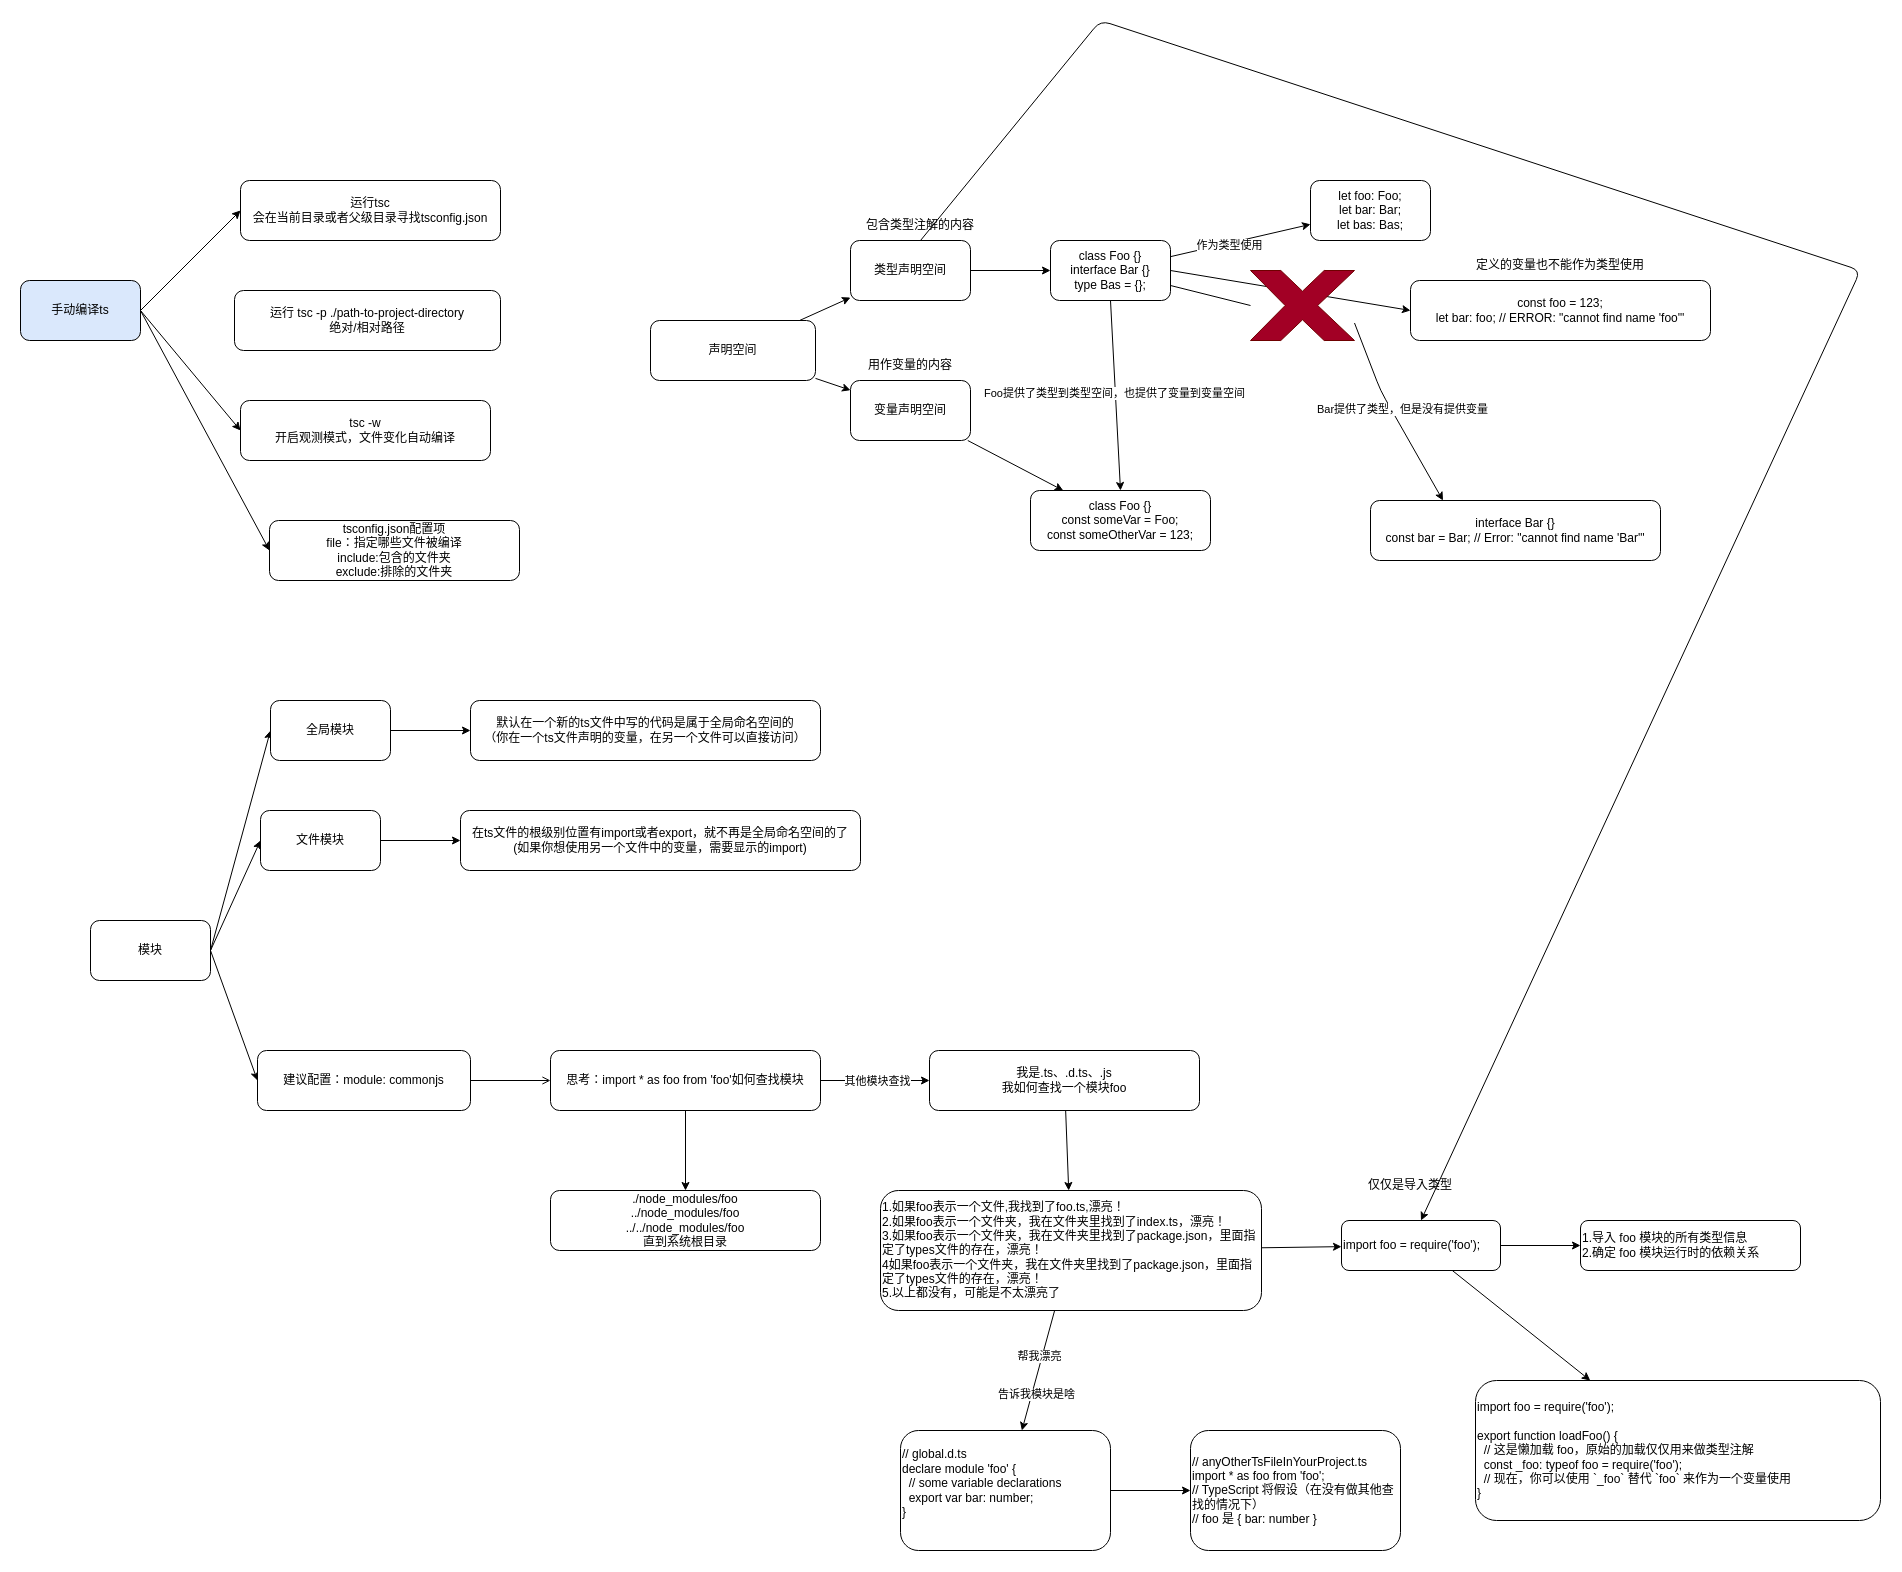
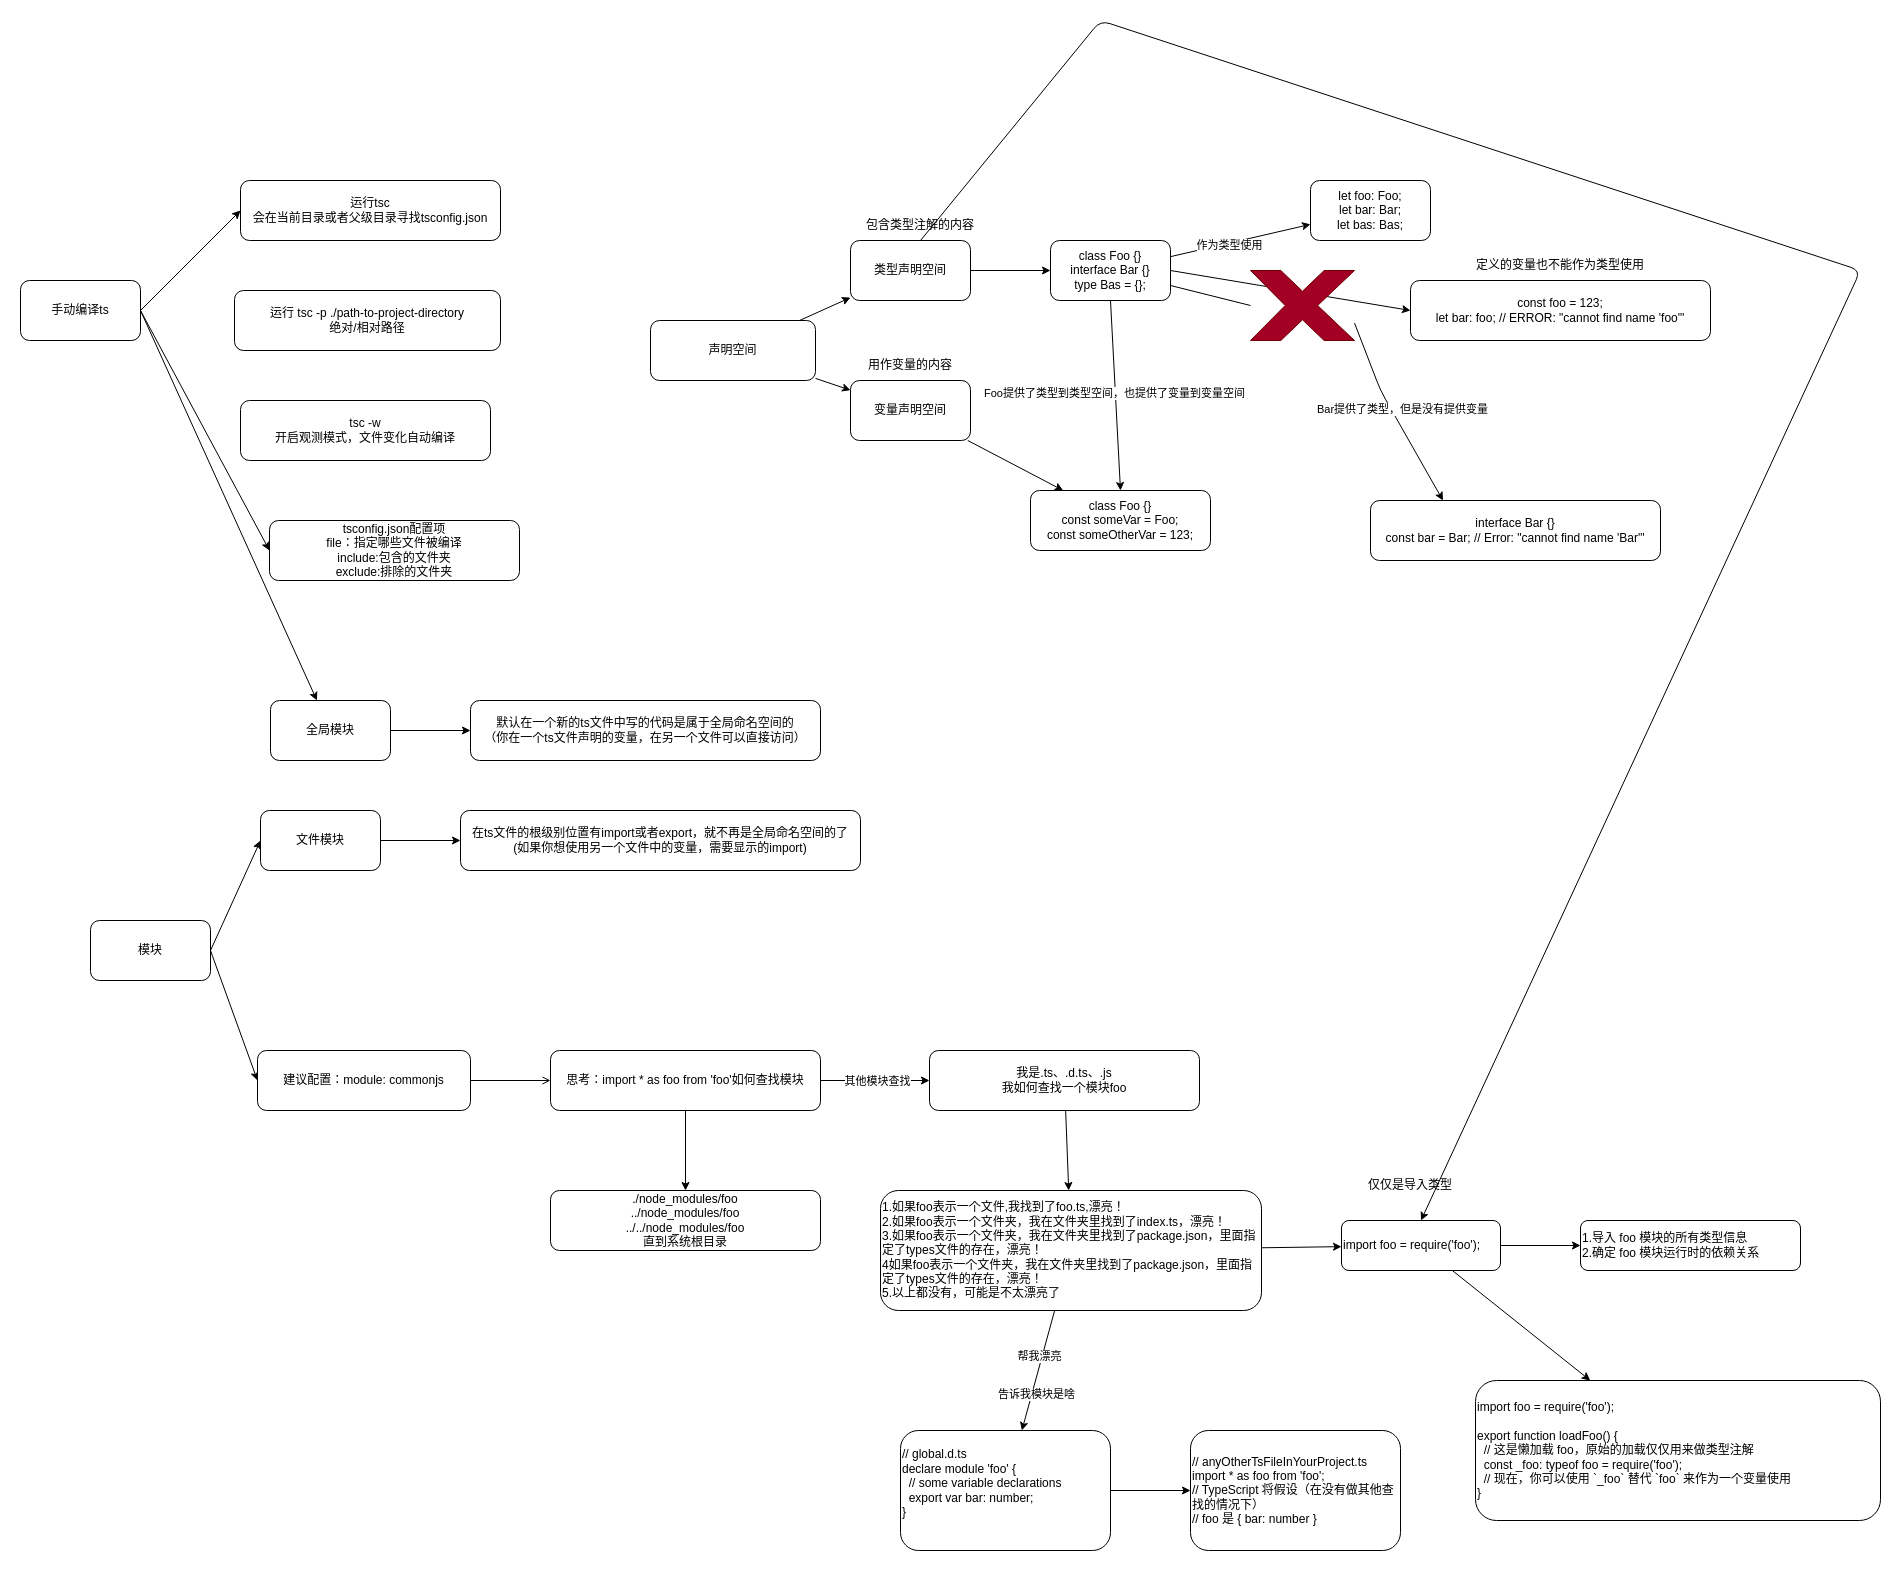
(81, 311) -> (81, 311)
(190, 370) -> (231, 511)
(241, 838) -> none
